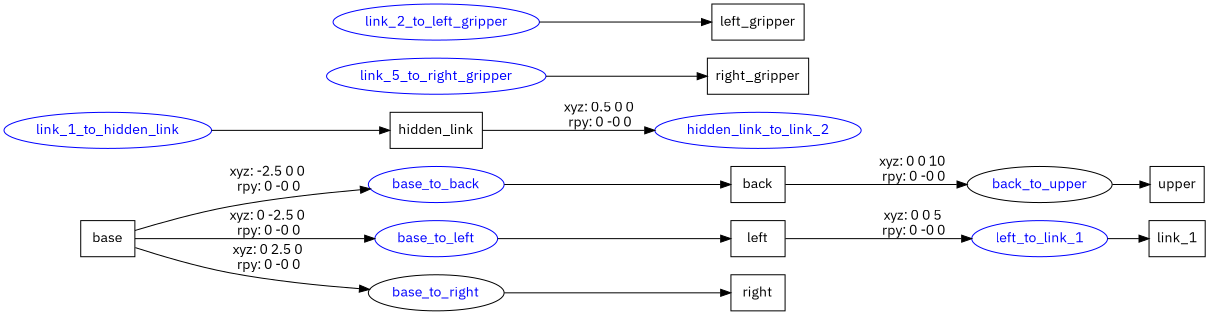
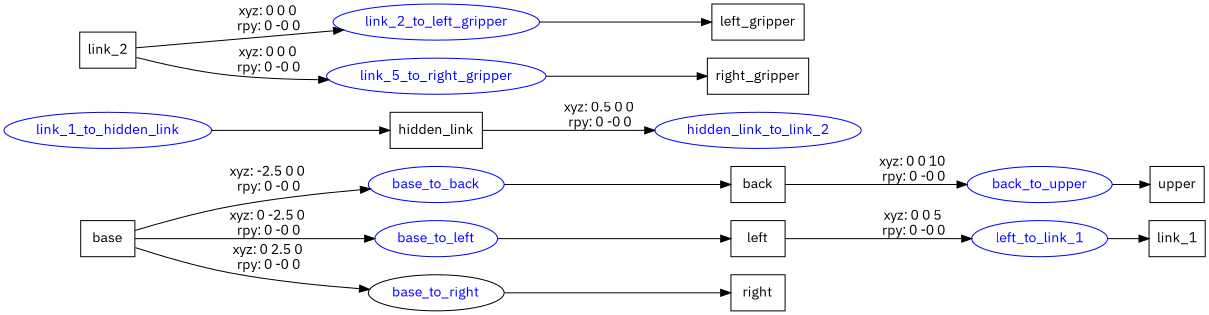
none -> (108, 50)
(1040, 185) -> (1040, 185)
